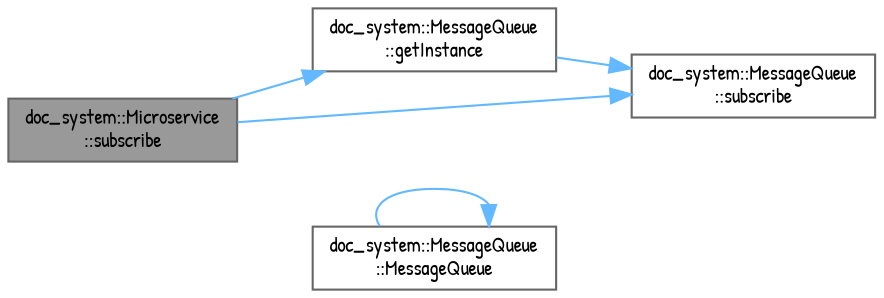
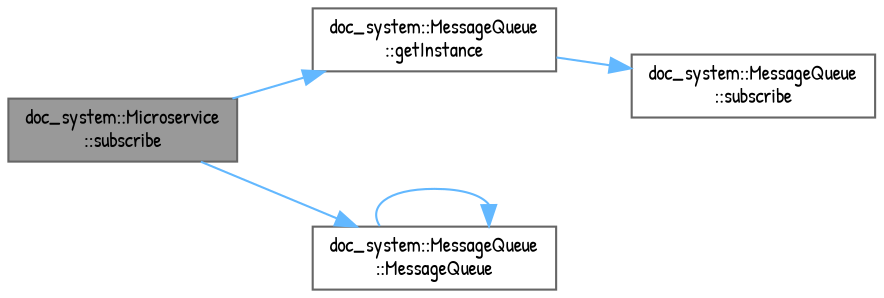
(424, 109) -> (269, 190)
